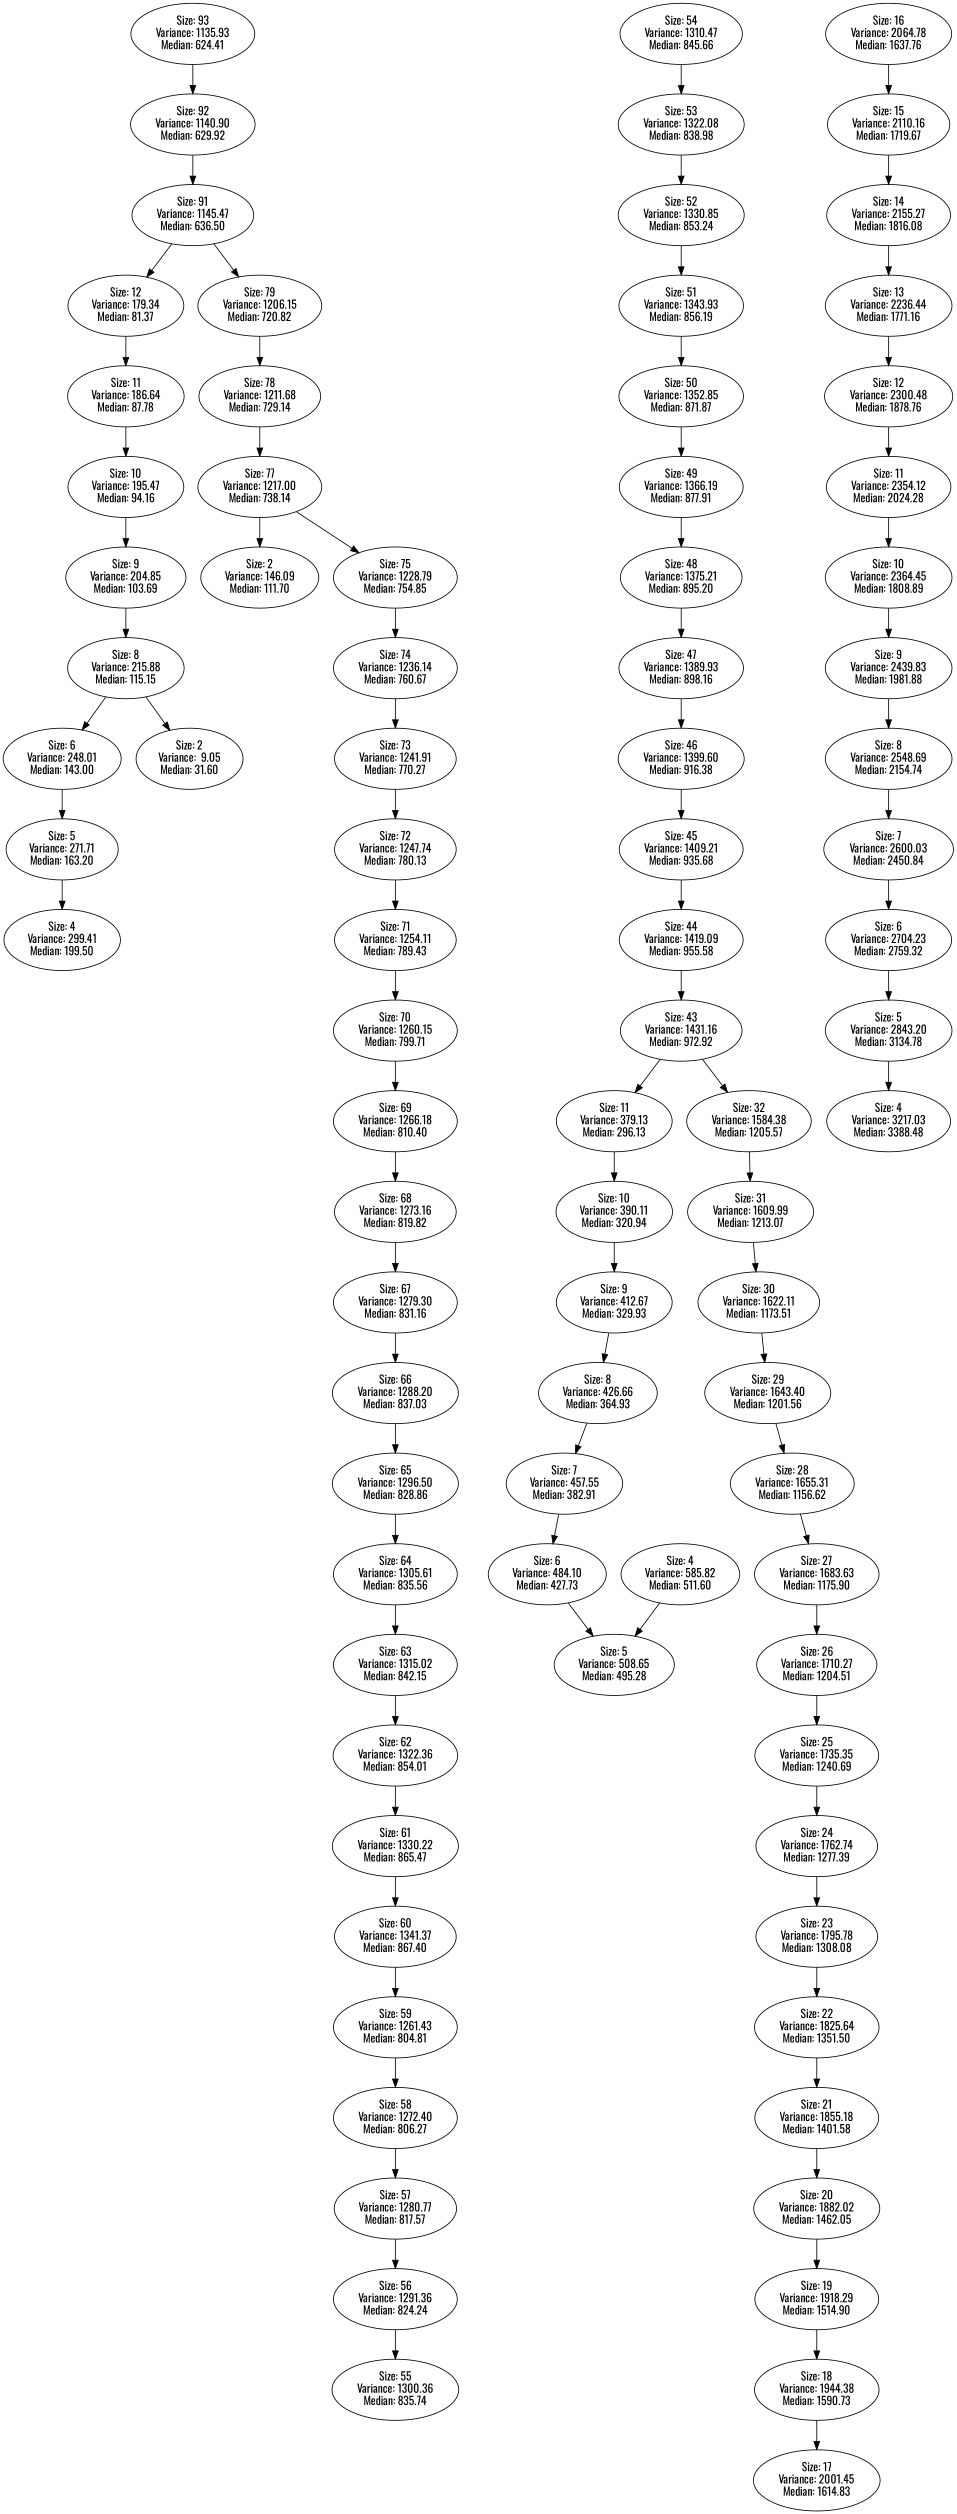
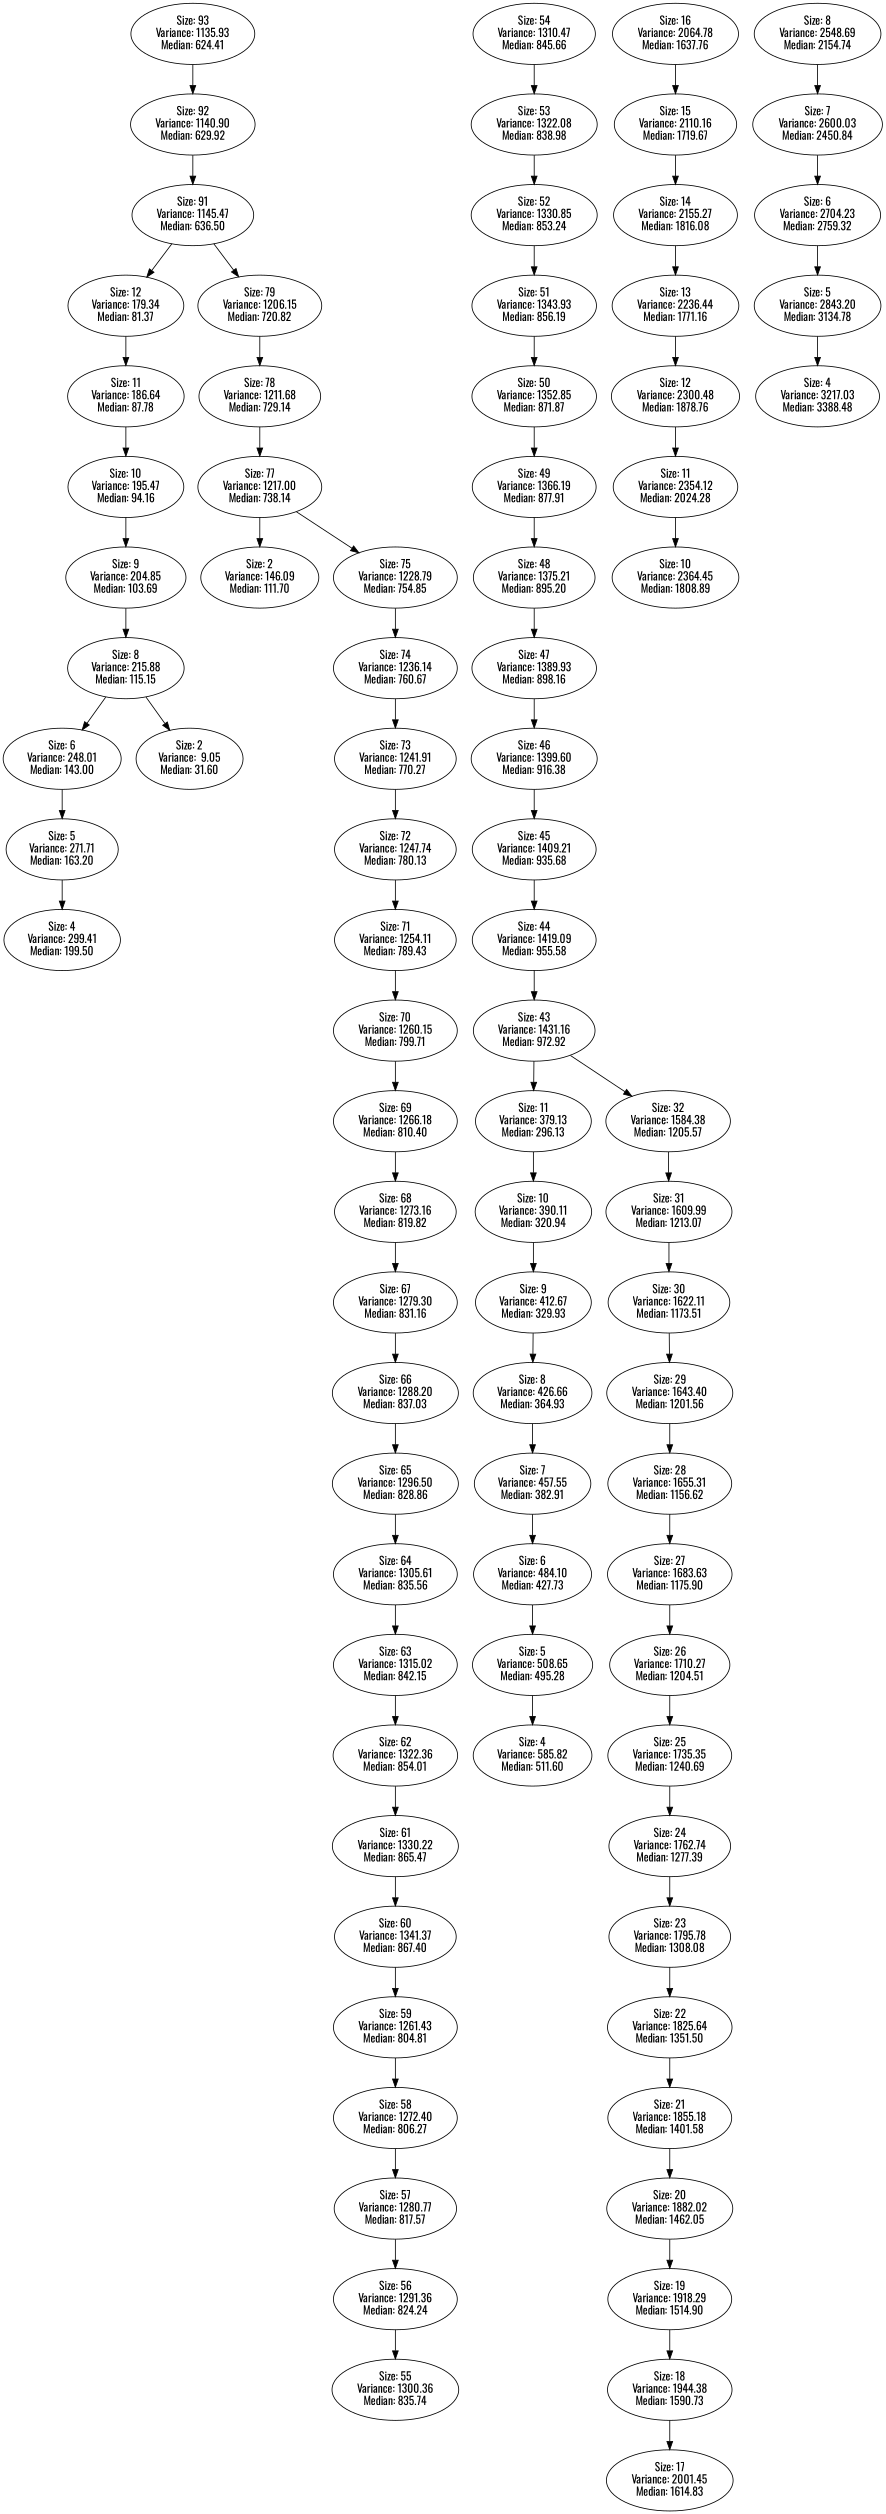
(889, 668) -> none
(650, 1616) -> (533, 1706)
